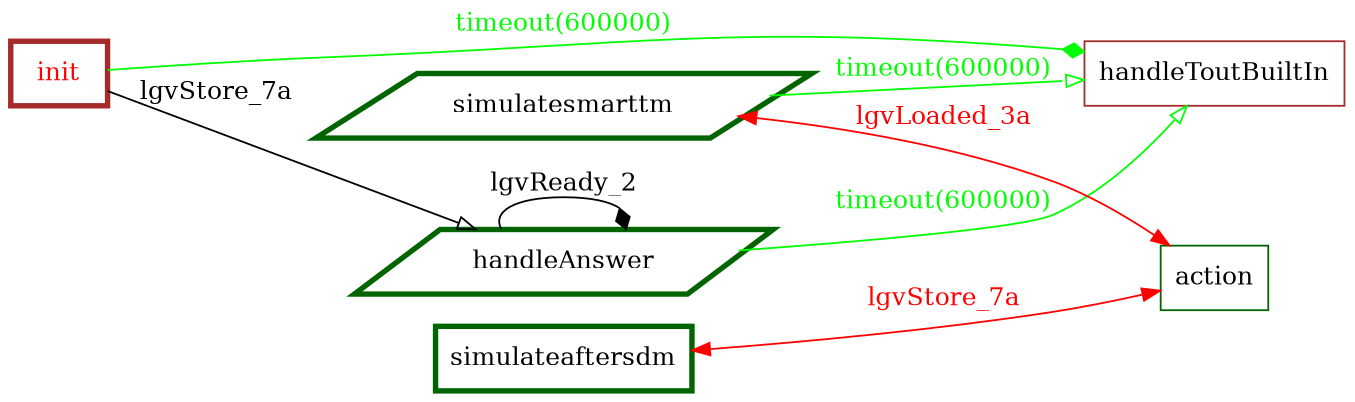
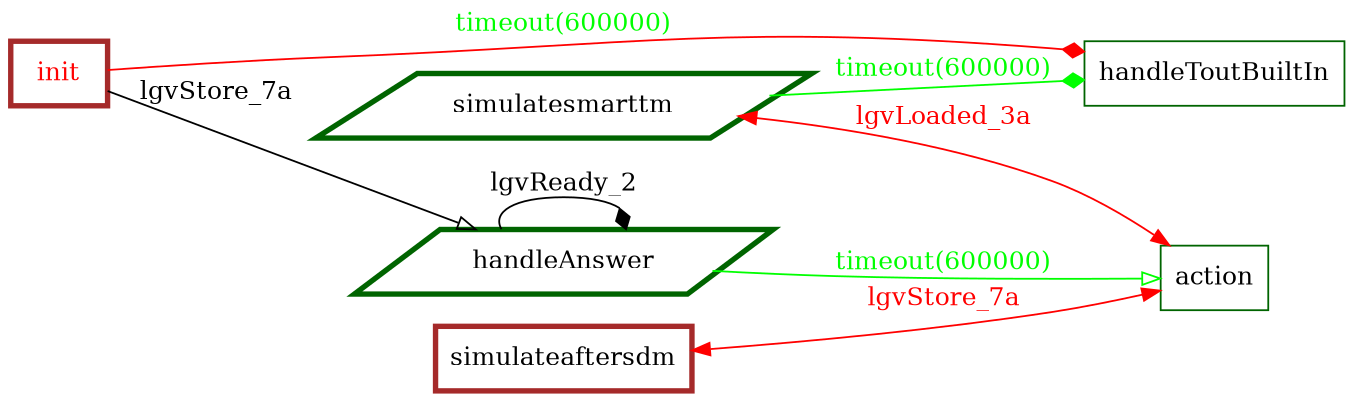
(585, 44) -> (585, 44)
(1214, 74) -> (1214, 74)
(916, 88) -> (916, 88)
(974, 229) -> (927, 278)
(564, 359) -> (564, 359)
